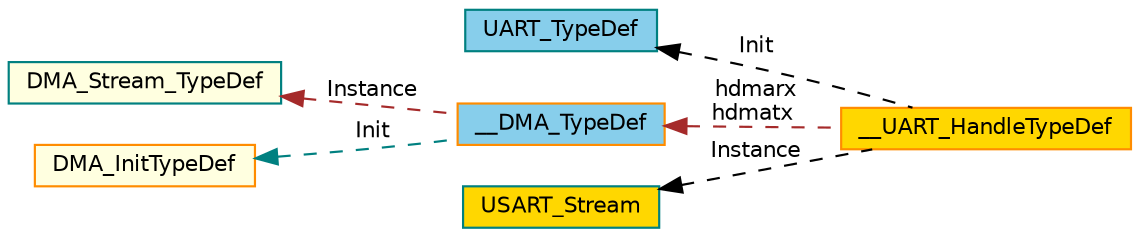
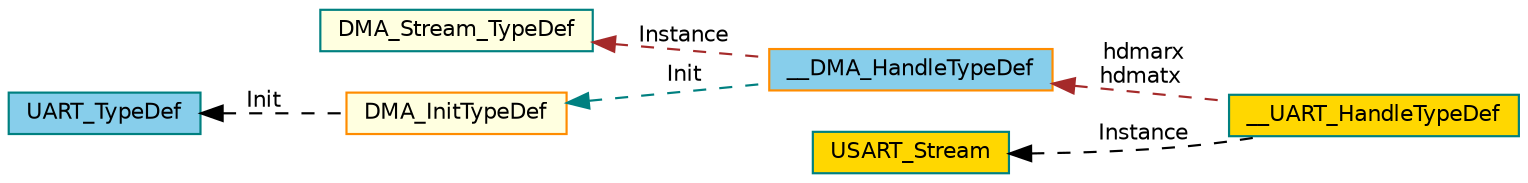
(796, 77) -> (285, 113)
(561, 124) -> (911, 70)
(986, 129) -> (1374, 115)
